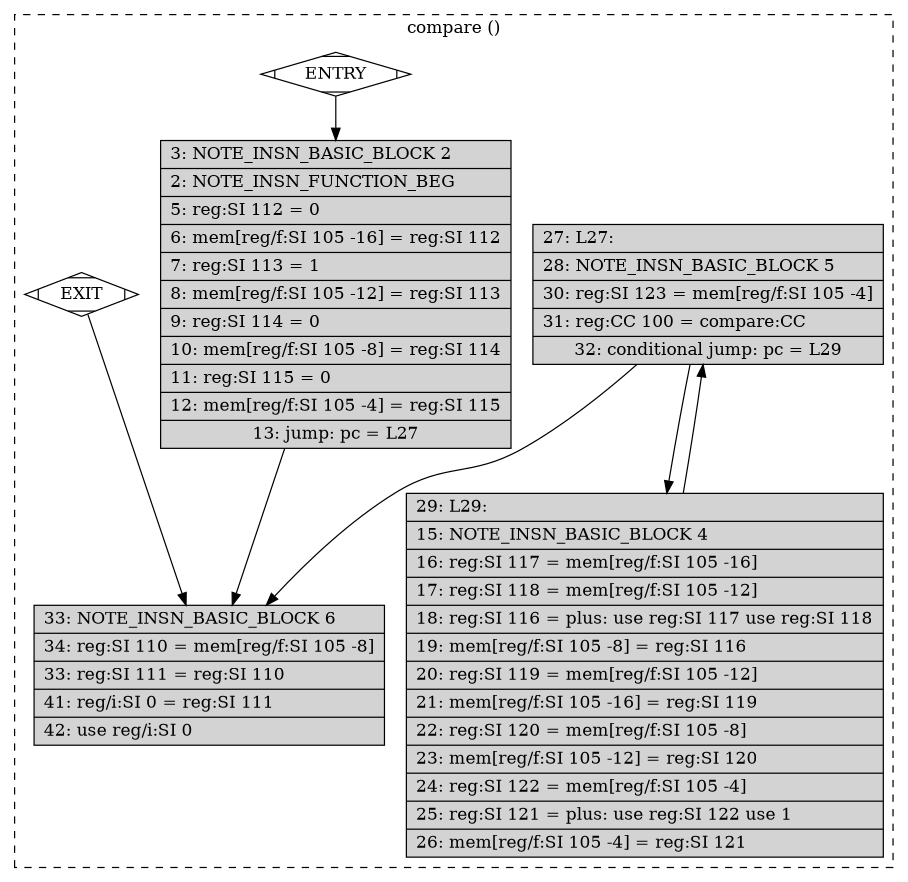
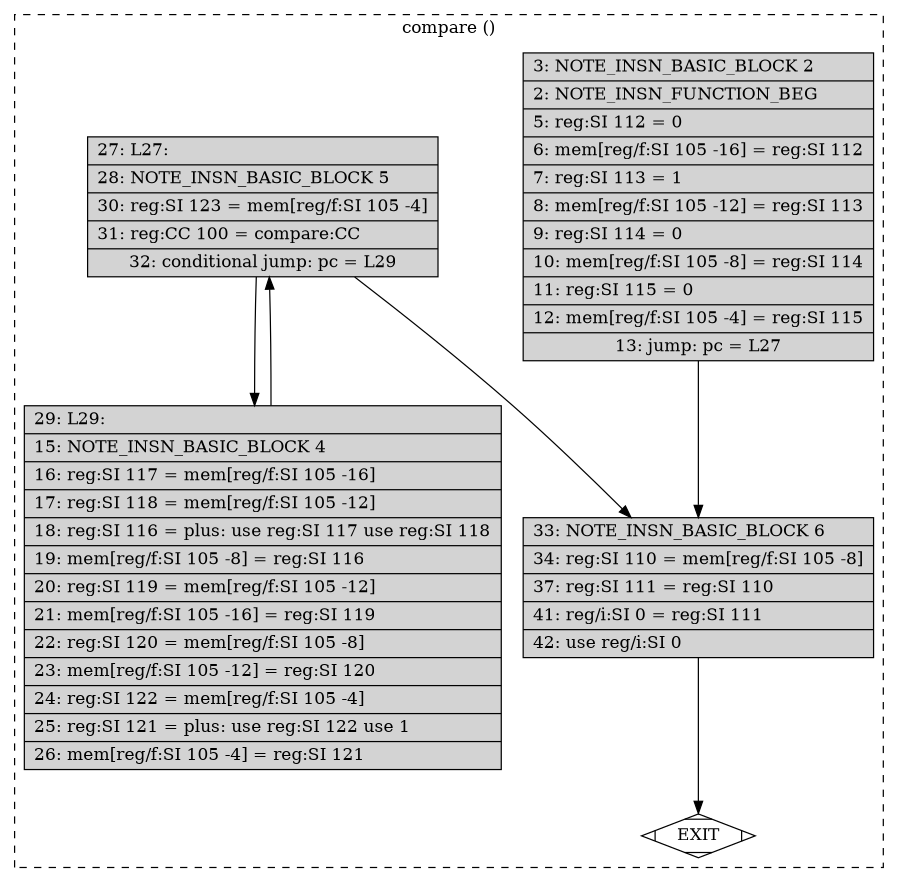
(336, 74) -> none
(135, 454) -> (698, 729)
(165, 675) -> (654, 587)
